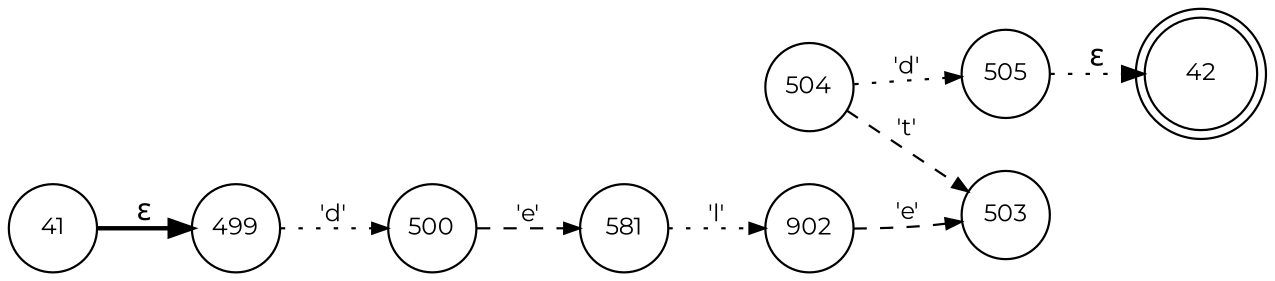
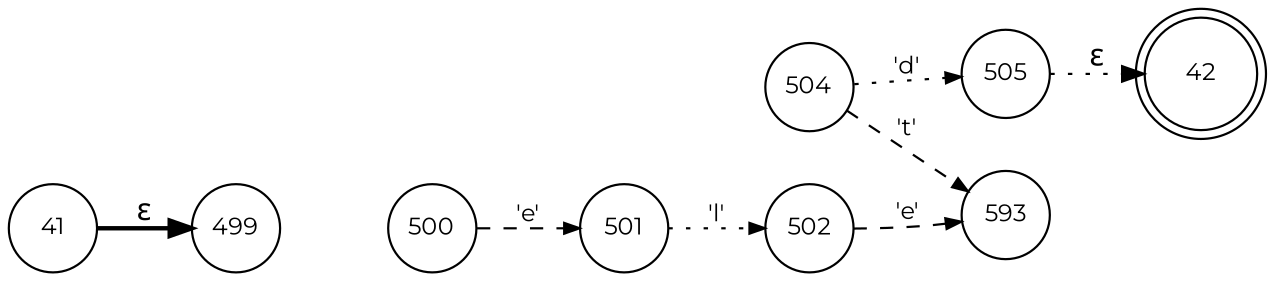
(1006, 215) -> (1006, 215)
(326, 228) -> none
(624, 228) -> (624, 228)
(809, 228) -> (809, 228)
